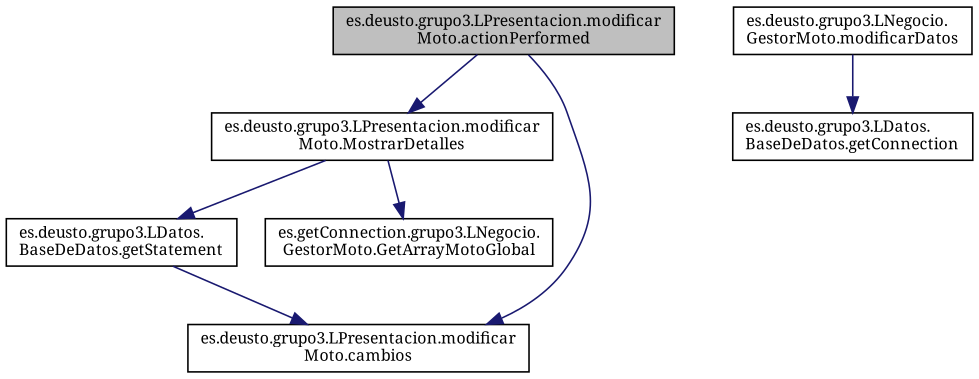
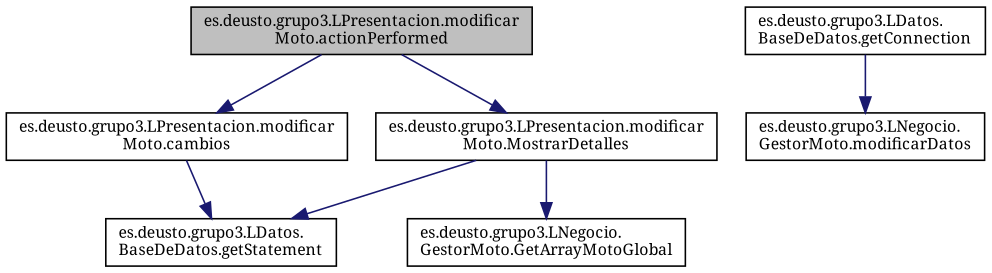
(853, 76) -> (865, 76)
(409, 242) -> (546, 242)
(233, 292) -> (196, 182)
